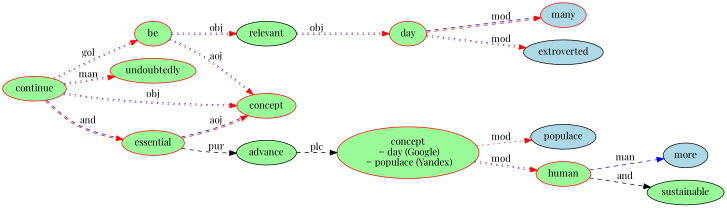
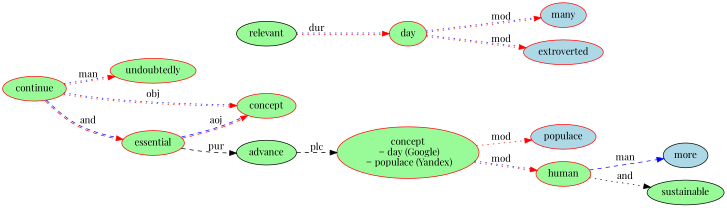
(480, 25) -> (480, 25)
(317, 29) -> (317, 29)
(153, 34) -> none
(563, 52) -> (563, 52)
(563, 137) -> (563, 137)
(617, 182) -> (617, 182)
